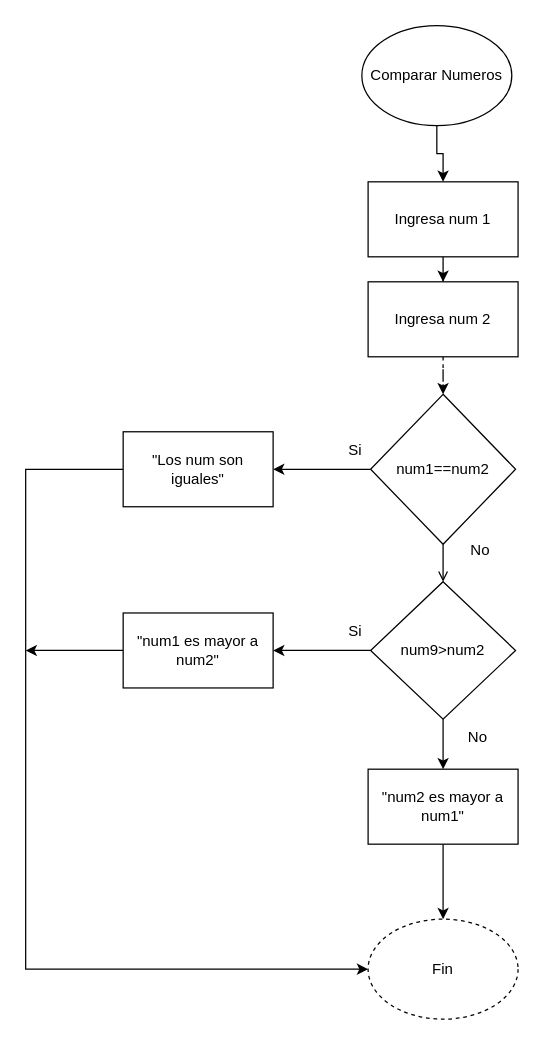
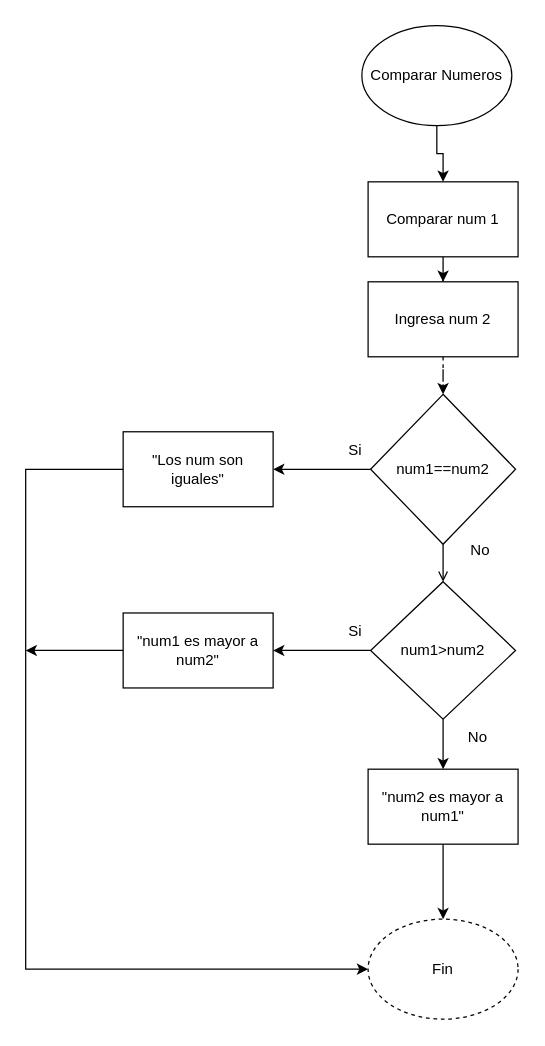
(443, 219) -> (443, 219)
(443, 651) -> (443, 651)
